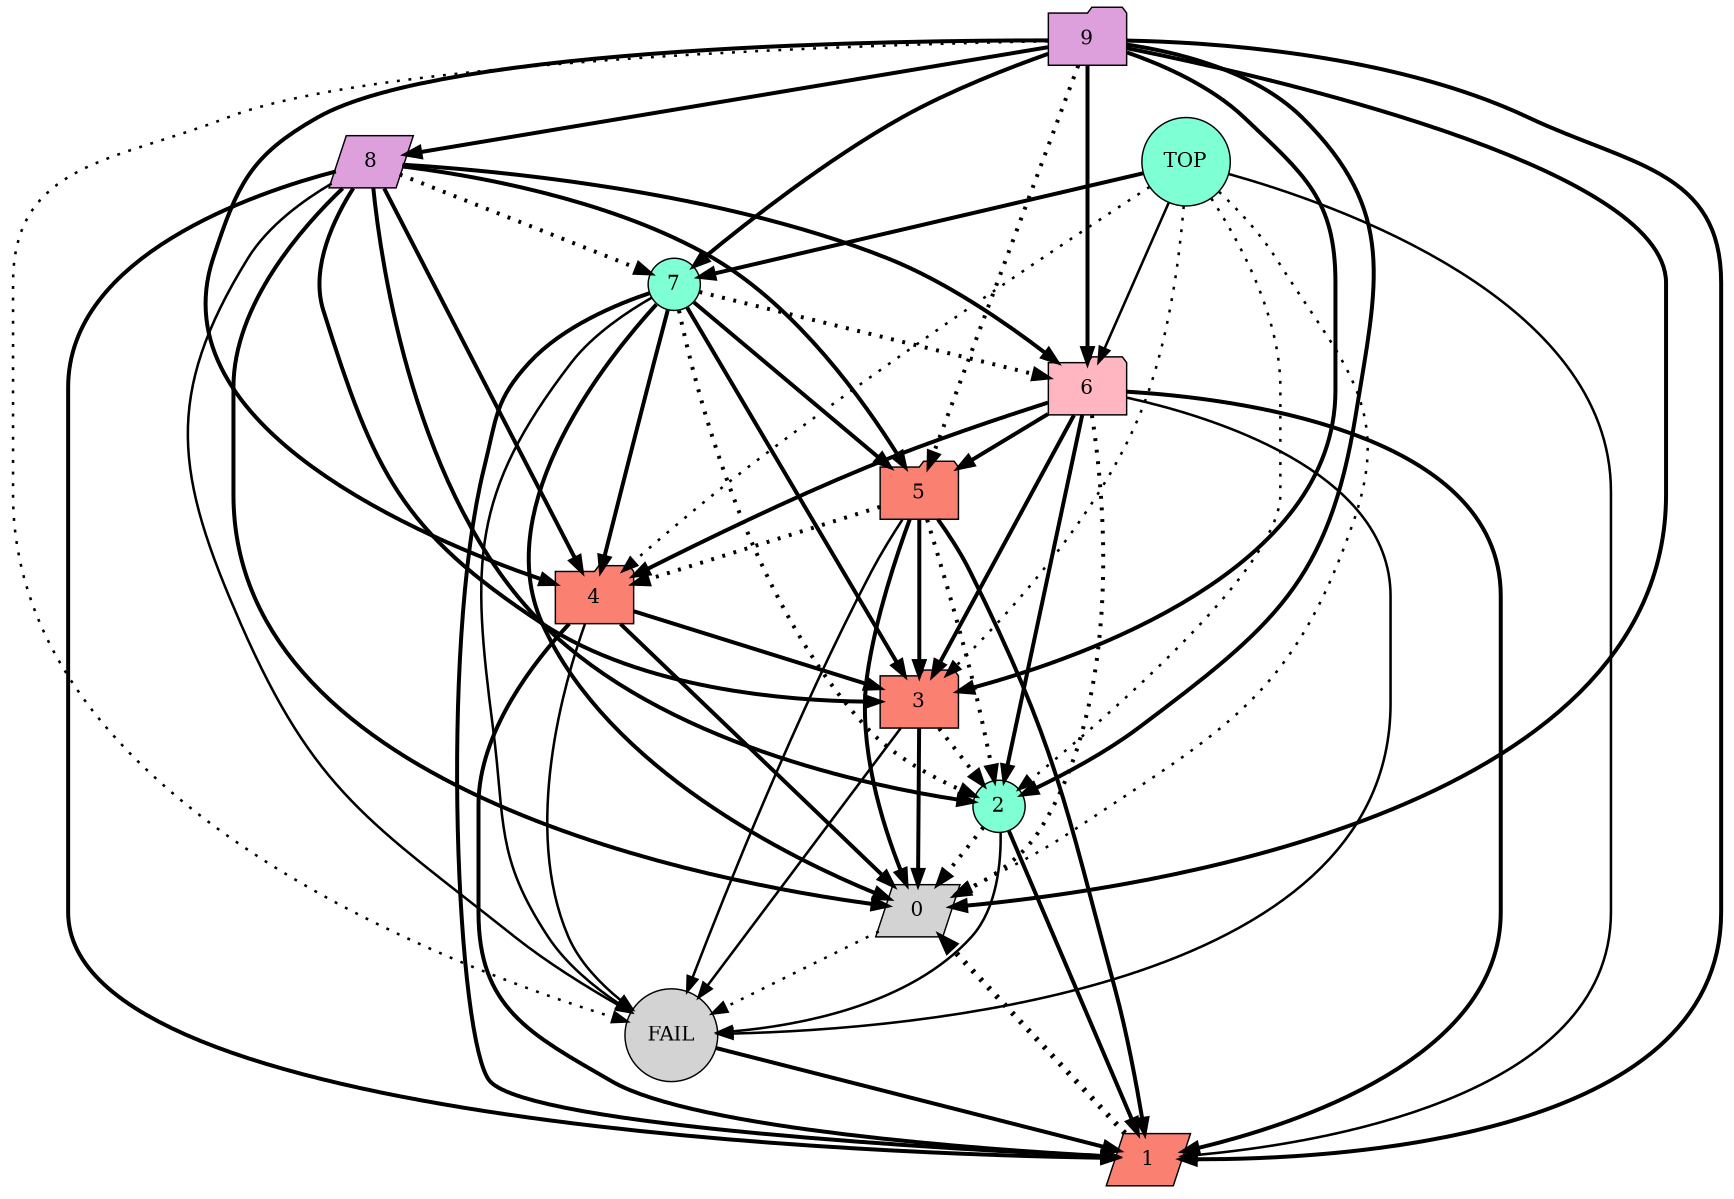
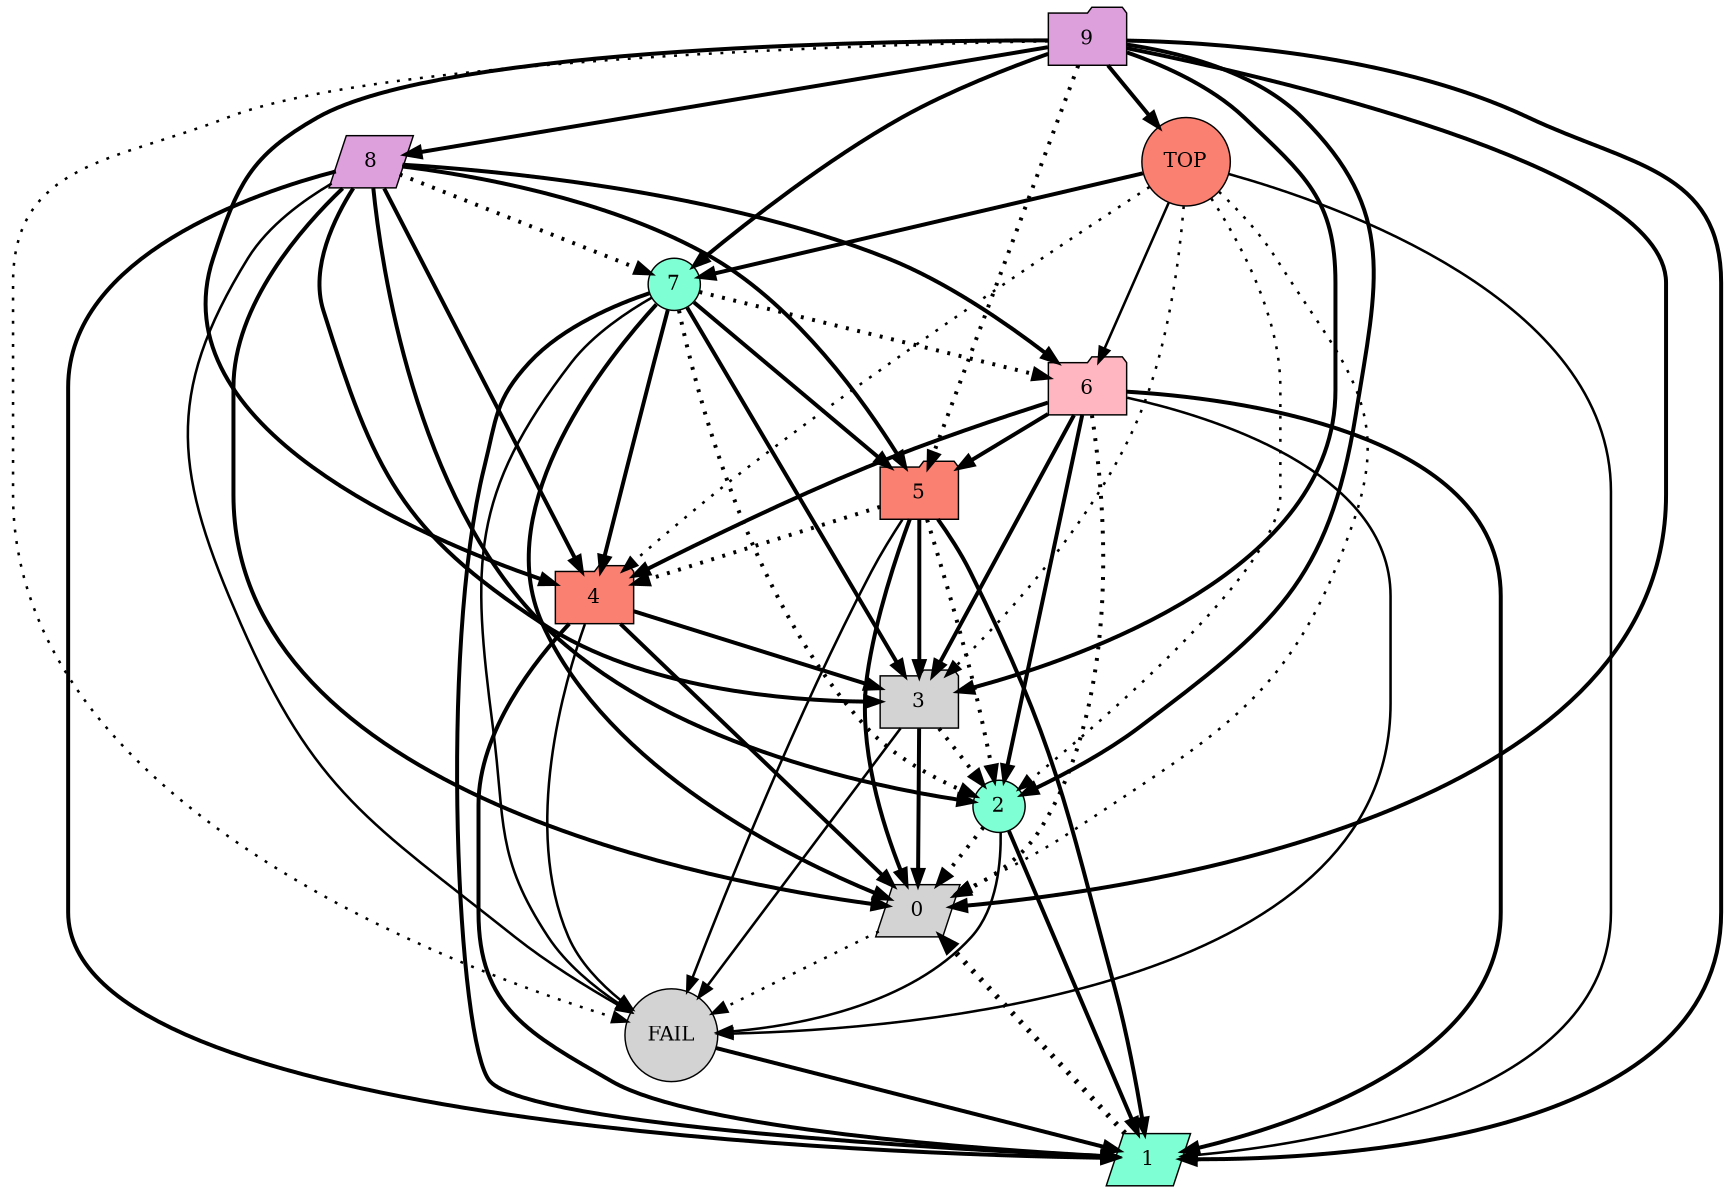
(1186, 162) -> (1186, 162)
(1088, 207) -> (1129, 90)
(919, 702) -> (919, 702)
(1148, 1160) -> (1148, 1160)
